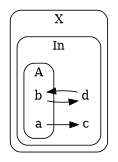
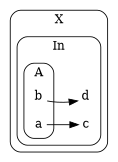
(67, 91) -> none
